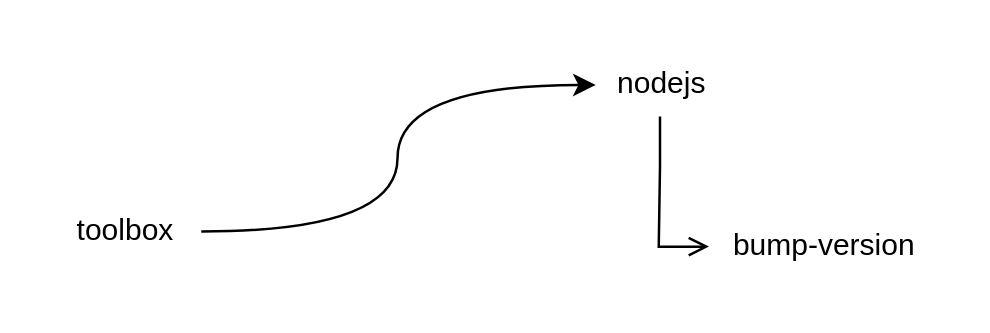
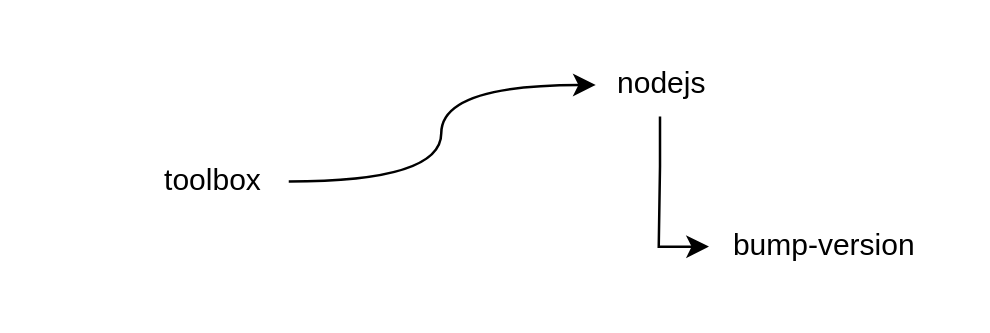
(126, 231) -> (214, 181)
(695, 246) -> (691, 246)
